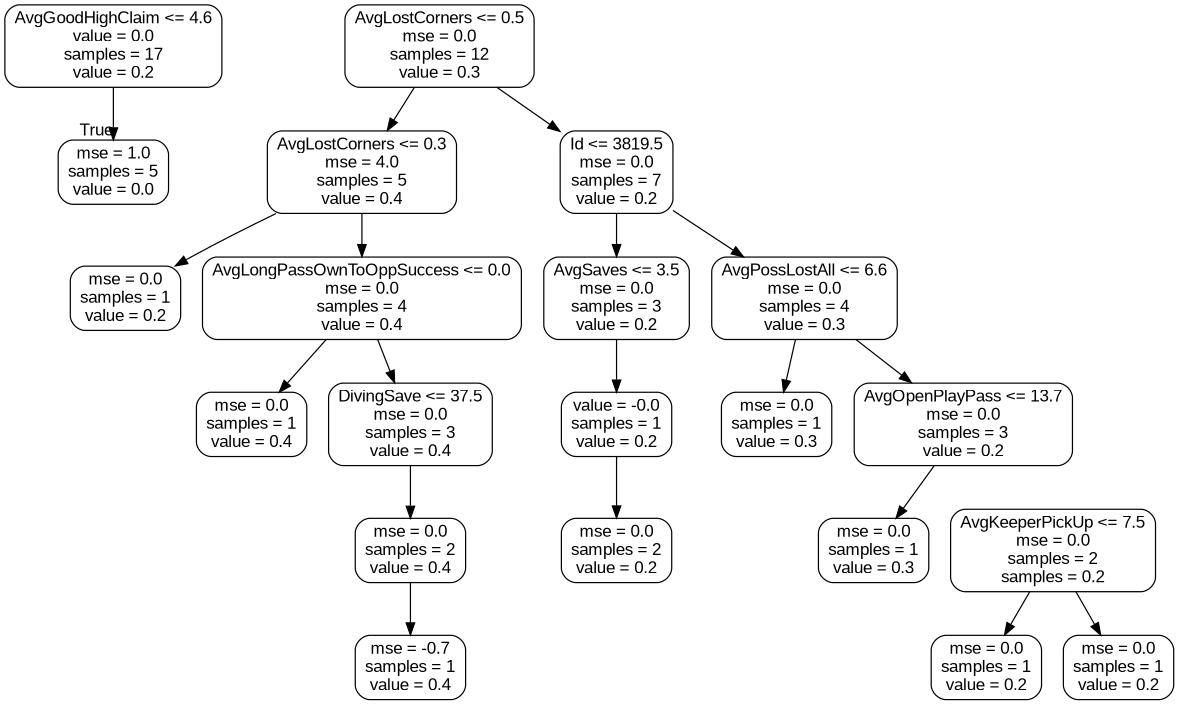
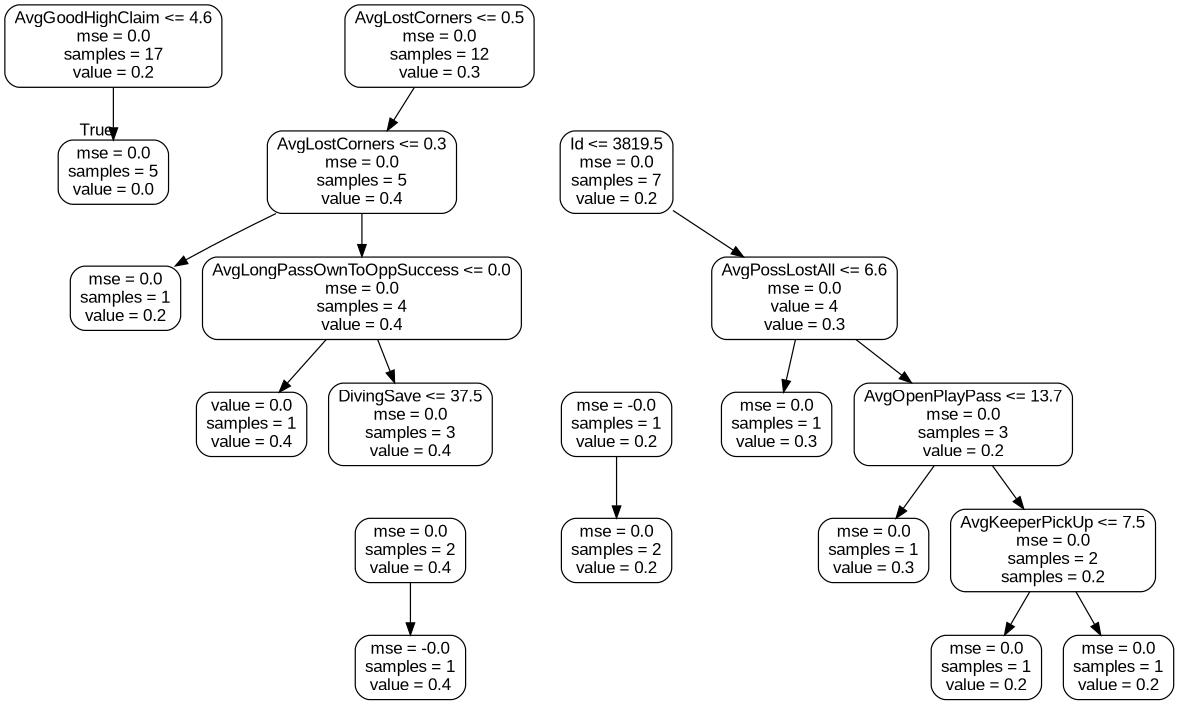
(113, 46) -> (113, 46)
(523, 106) -> none
(113, 172) -> (113, 172)
(362, 172) -> (362, 172)
(617, 298) -> none
(804, 298) -> (804, 298)
(252, 424) -> (252, 424)
(617, 424) -> (617, 424)
none -> (1005, 482)
(410, 486) -> none
(410, 667) -> (410, 667)
